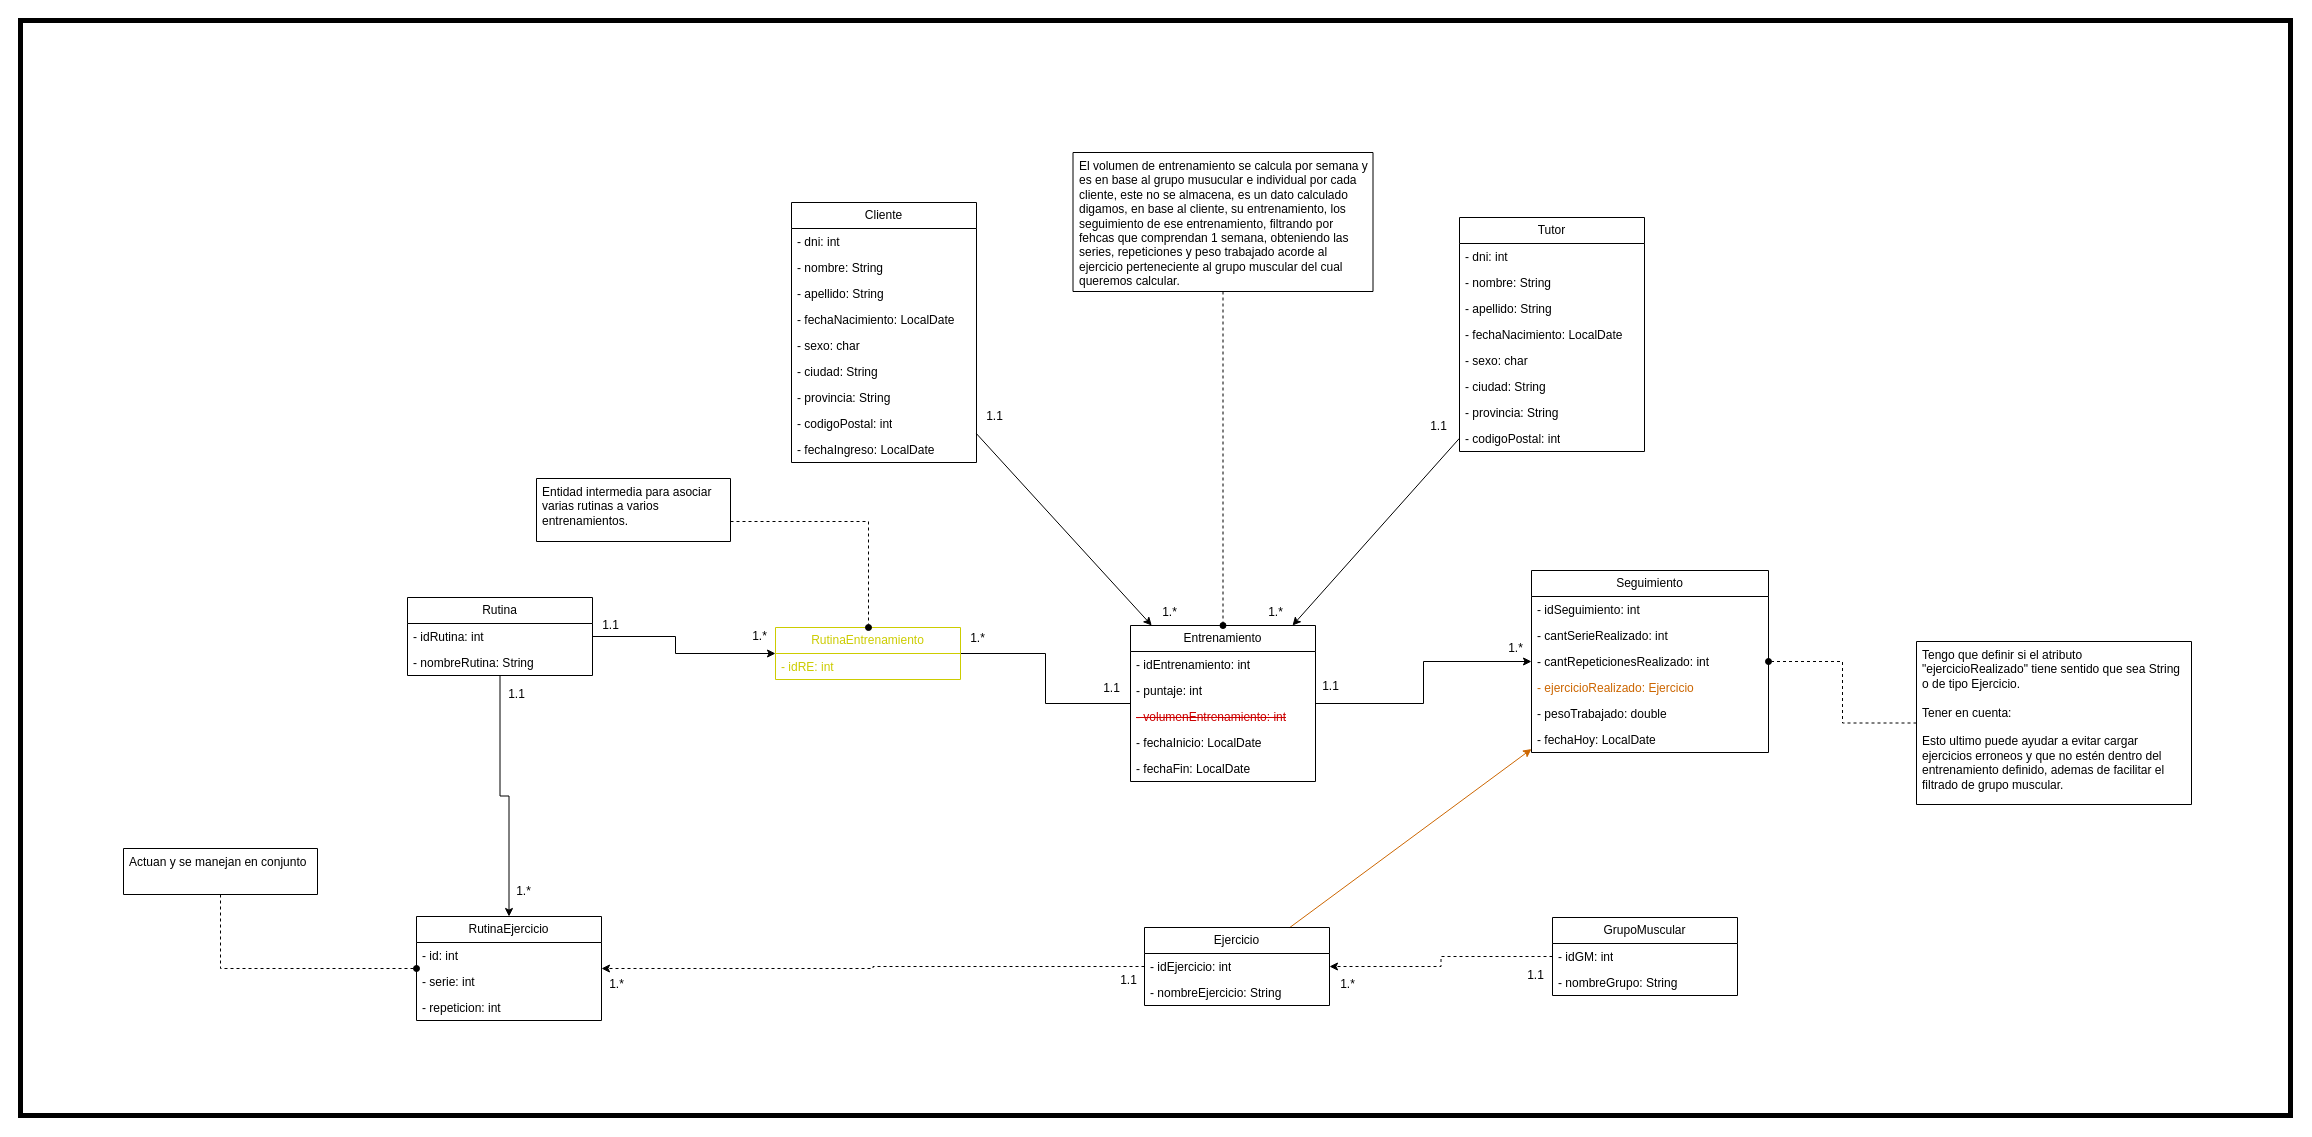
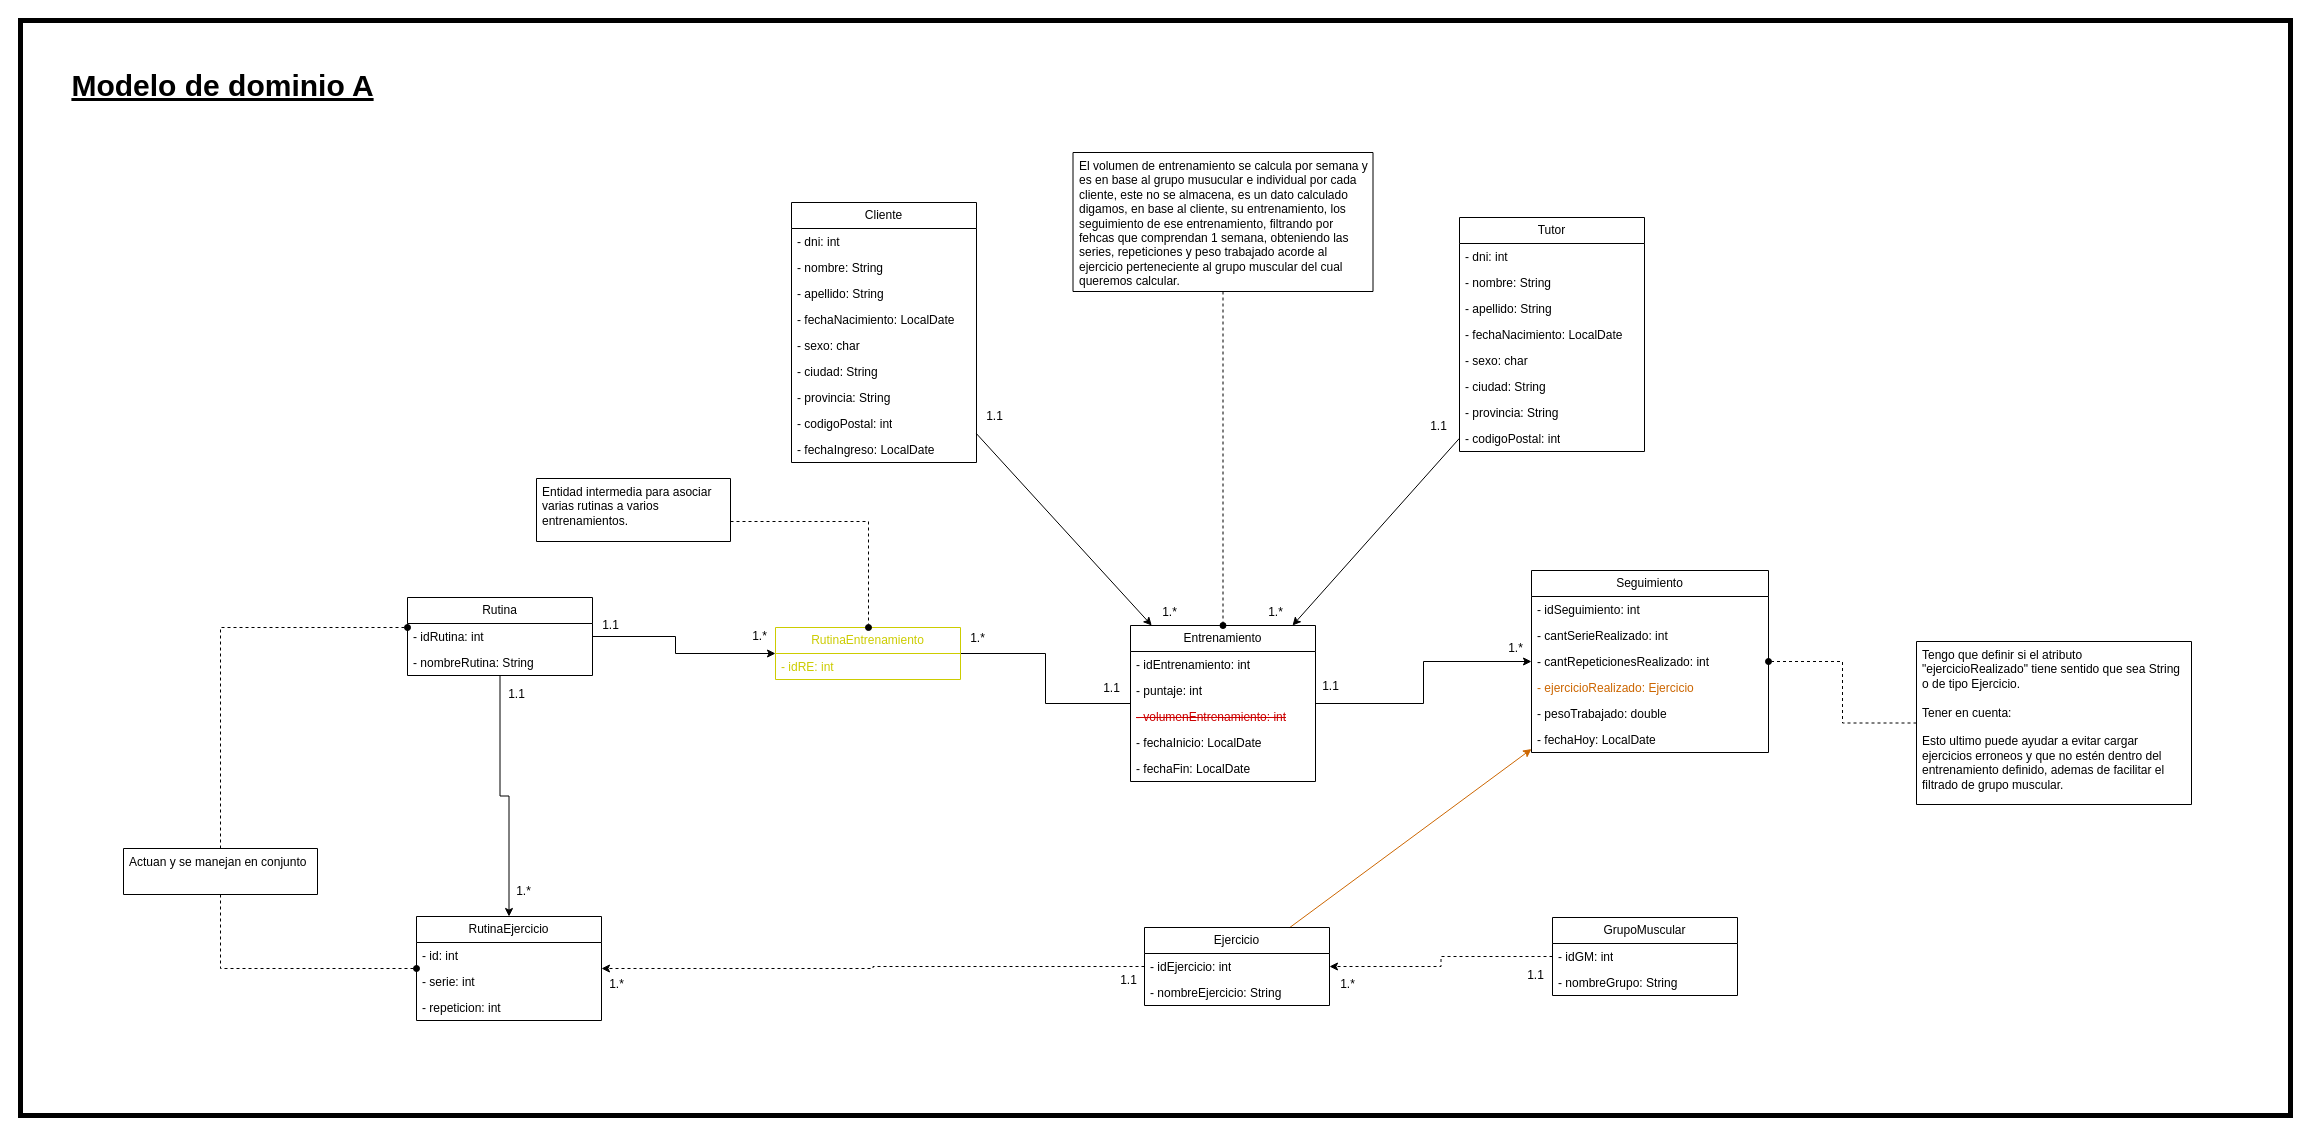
none -> (223, 86)
none -> (221, 646)
